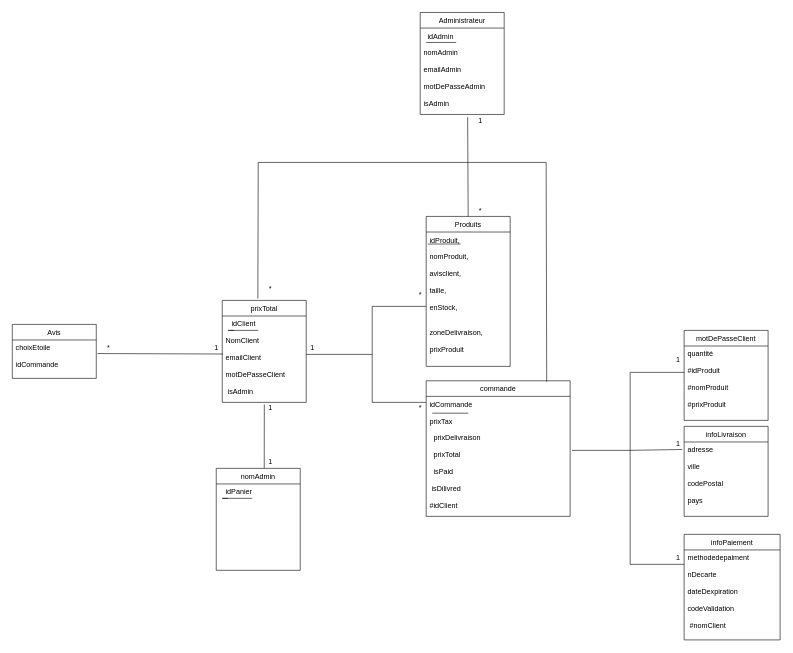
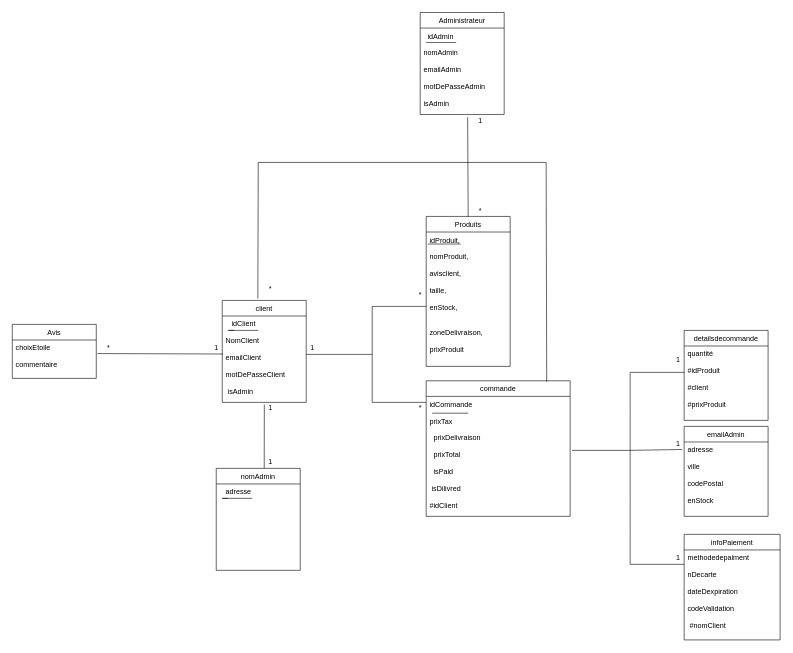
(264, 308) -> (264, 308)
(726, 338) -> (726, 338)
(35, 348) -> (35, 348)
(703, 354) -> (703, 354)
(726, 434) -> (726, 434)
(702, 450) -> (702, 450)
(234, 492) -> (234, 492)
